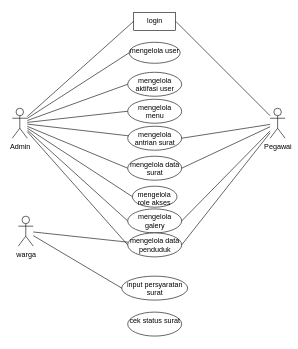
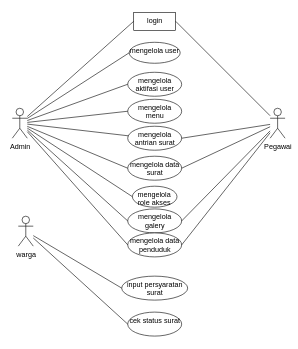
(80, 237) -> (80, 281)
